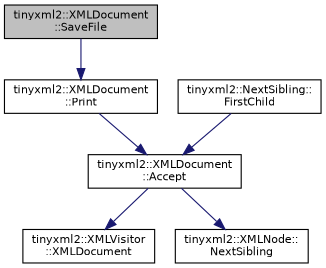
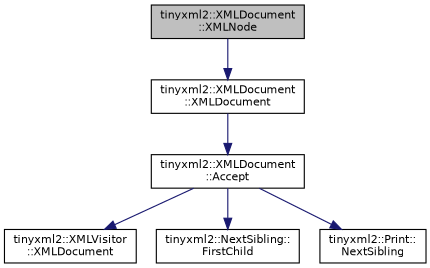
(81, 22) -> (228, 22)
(81, 97) -> (228, 97)
(211, 130) -> (228, 203)
(242, 246) -> (373, 246)
